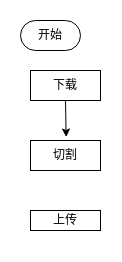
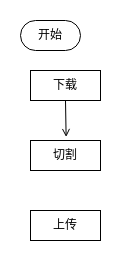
(66, 129) -> (66, 130)
(66, 221) -> (66, 226)
